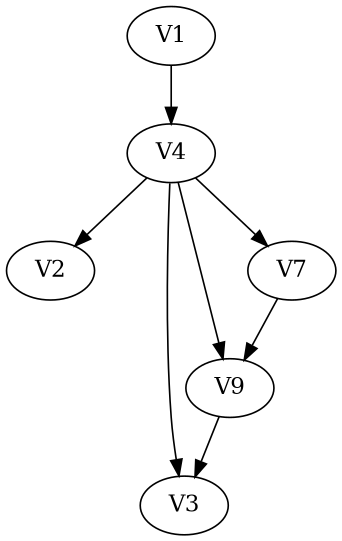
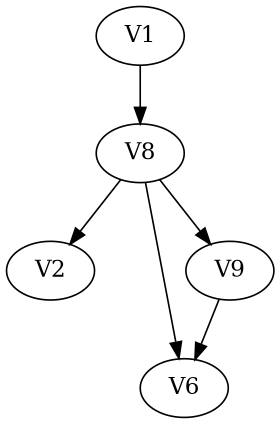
(171, 153) -> (140, 153)
(292, 271) -> none
(184, 505) -> (184, 388)
